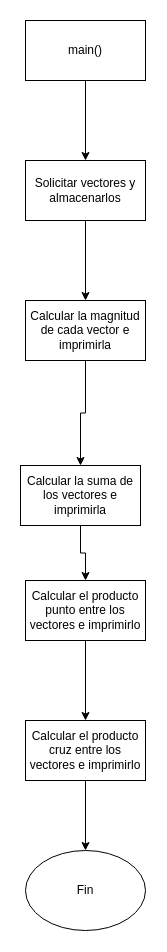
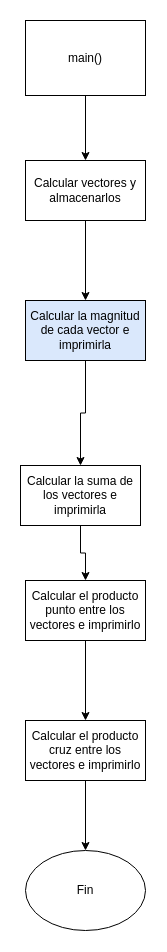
(86, 51) -> (86, 58)
(86, 191) -> (86, 191)
(86, 331) -> (86, 331)
